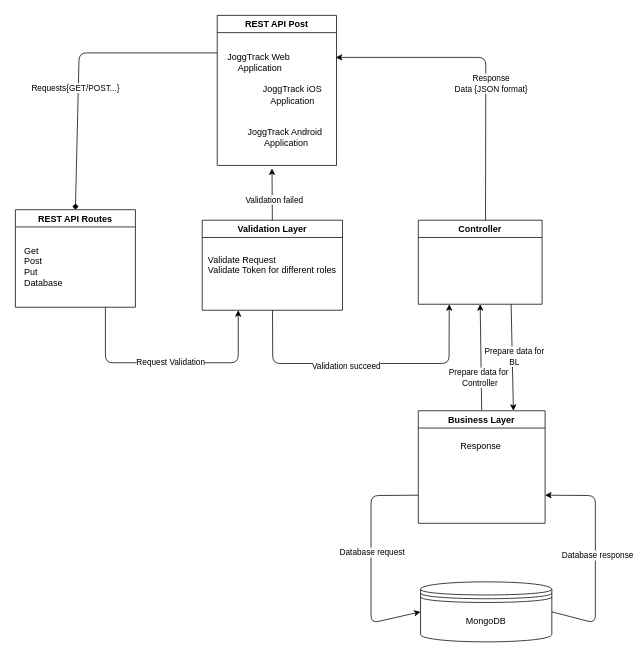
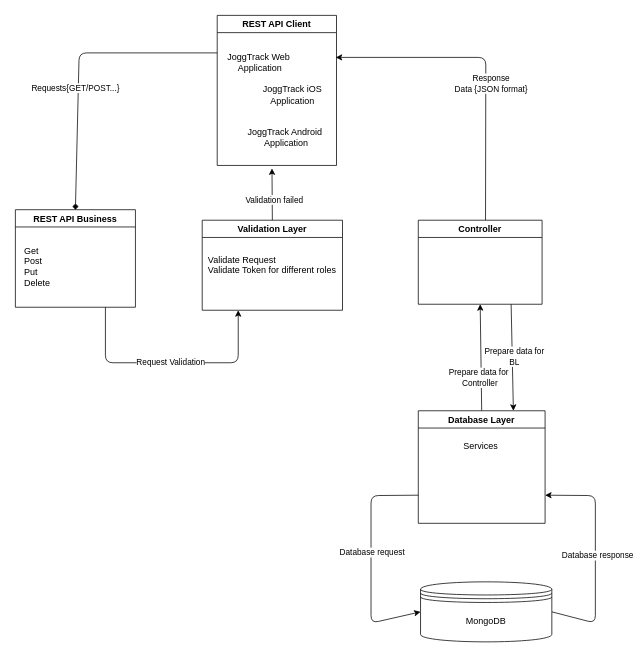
(276, 24) -> (276, 24)
(75, 219) -> (75, 219)
(45, 267) -> (38, 267)
(337, 363) -> none
(481, 420) -> (481, 420)
(481, 447) -> (481, 447)
